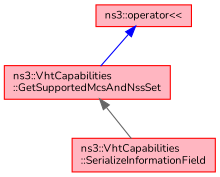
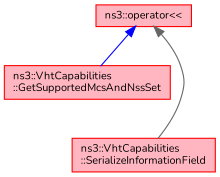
(119, 123) -> (184, 87)
